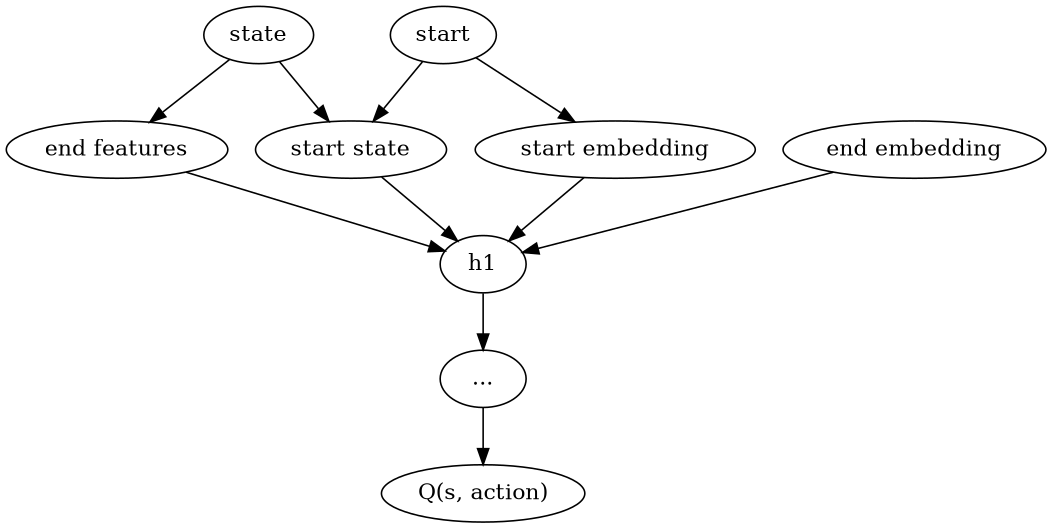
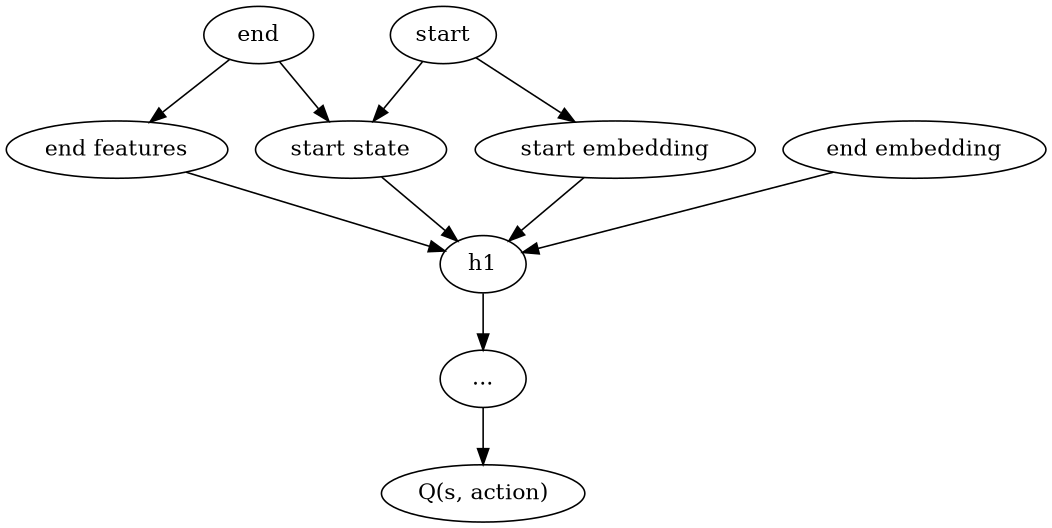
(259, 35) -> (259, 35)
